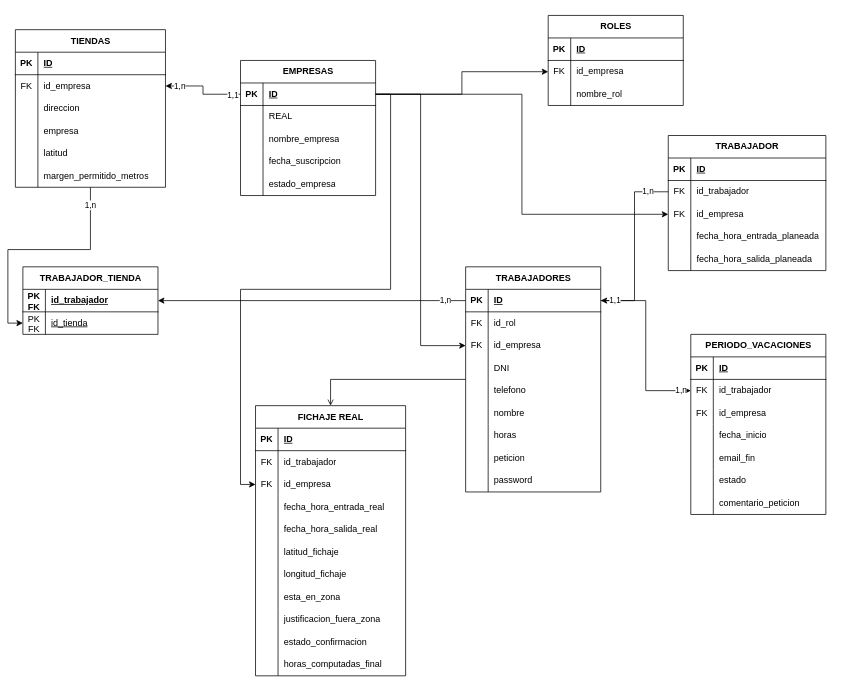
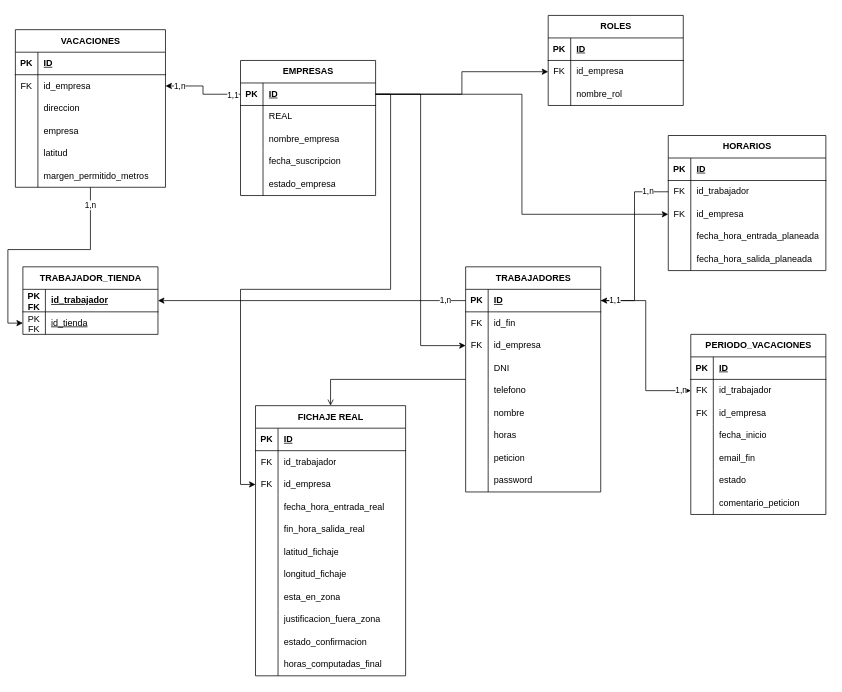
(91, 41) -> (91, 41)
(747, 147) -> (747, 147)
(507, 323) -> (507, 323)
(336, 529) -> (330, 529)
